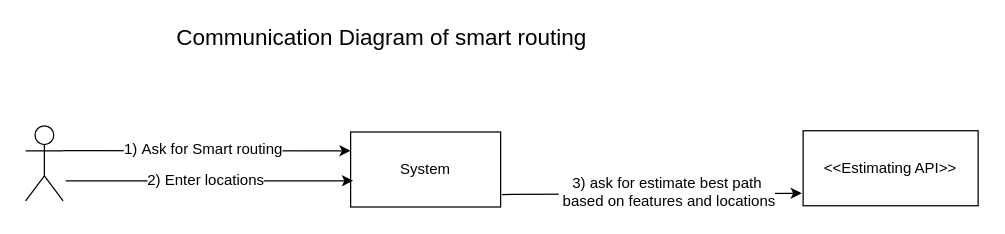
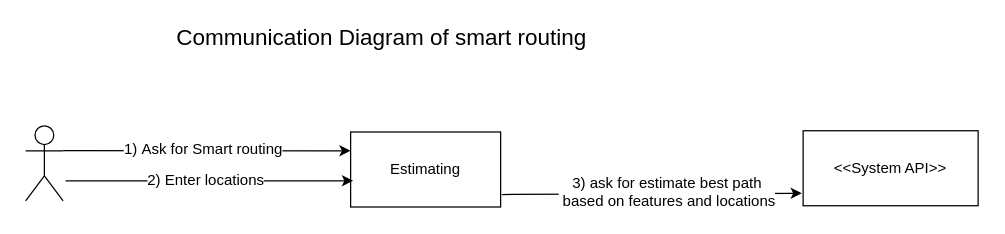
(891, 168) -> (891, 168)
(426, 169) -> (426, 169)
